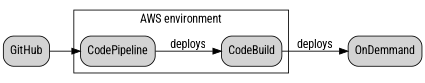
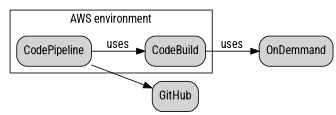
(188, 45) -> (118, 45)
(315, 45) -> (232, 45)
(61, 51) -> (127, 78)
